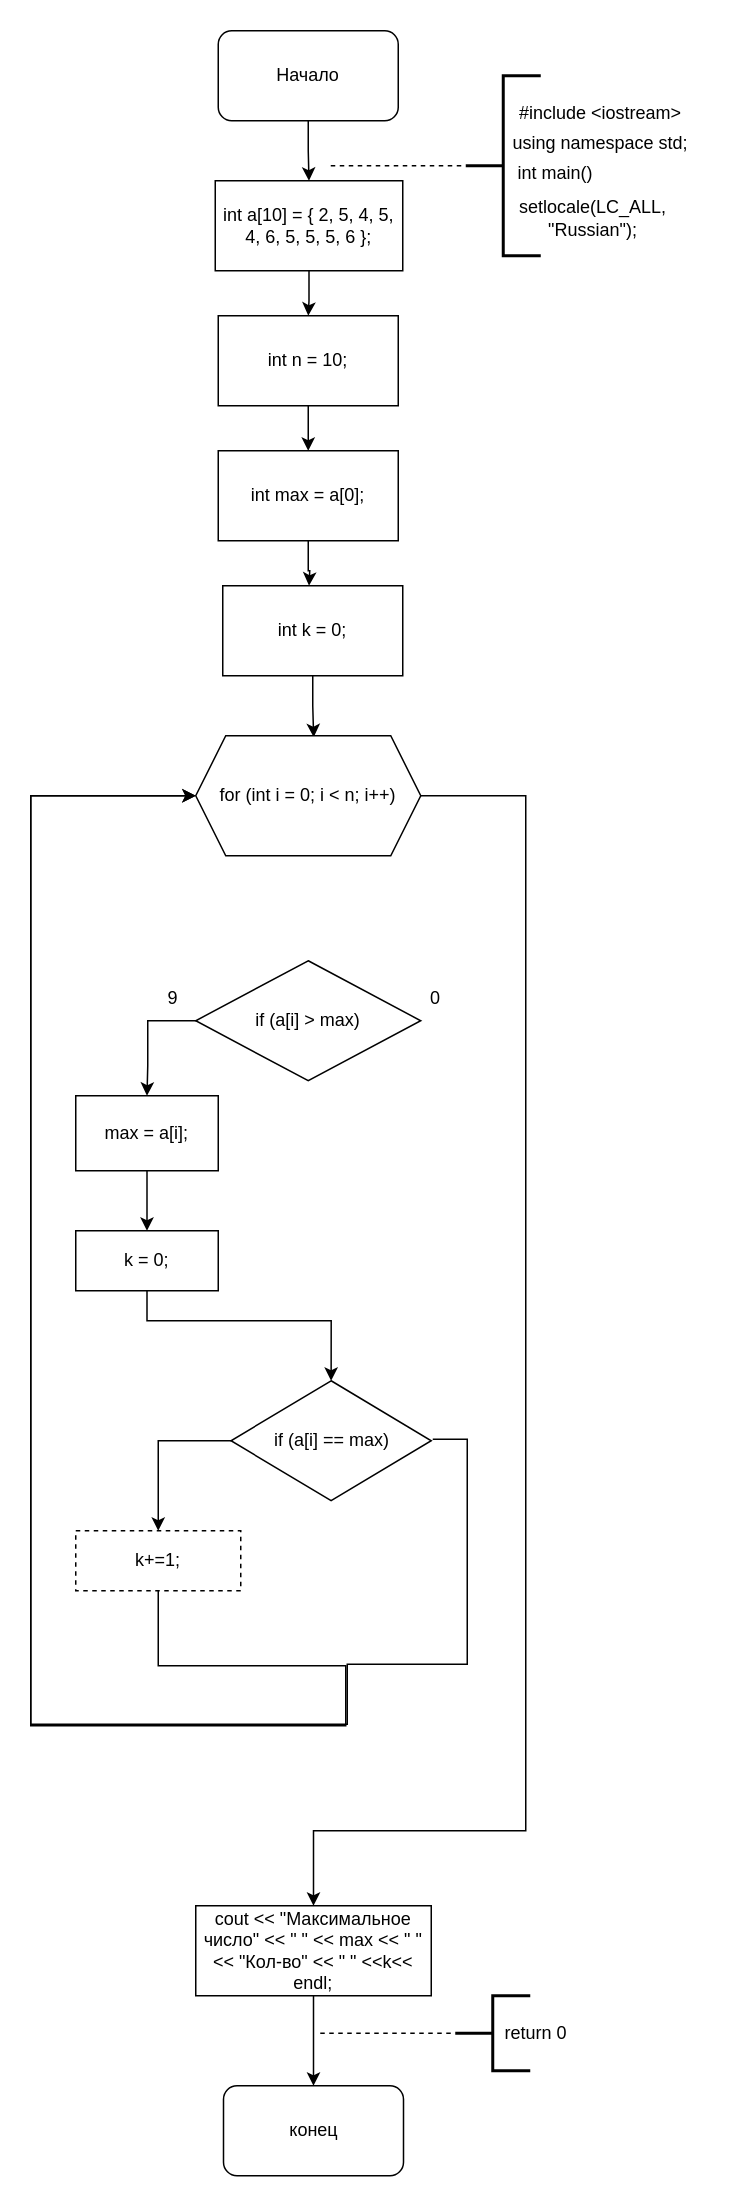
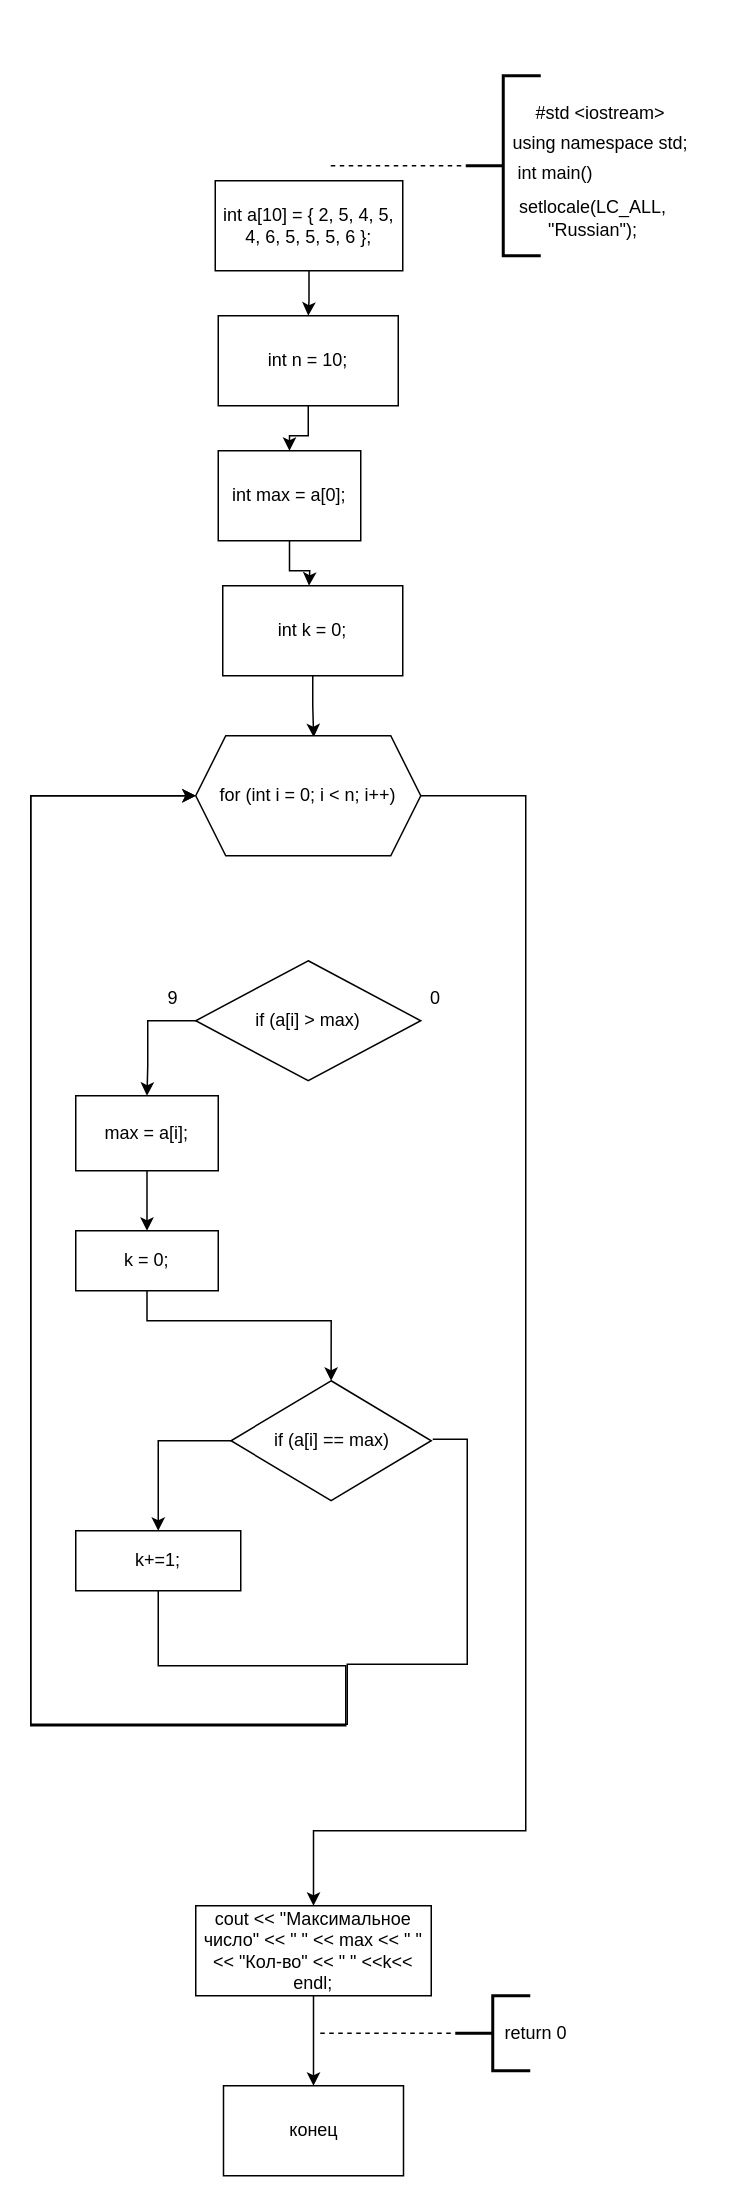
(308, 76) -> none
(601, 113) -> (601, 113)
(308, 146) -> none
(308, 496) -> (290, 496)
(158, 1561) -> (158, 1561)
(314, 2131) -> (314, 2131)
